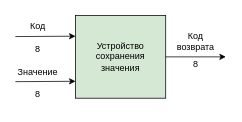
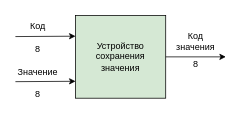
(195, 42) -> (195, 42)
